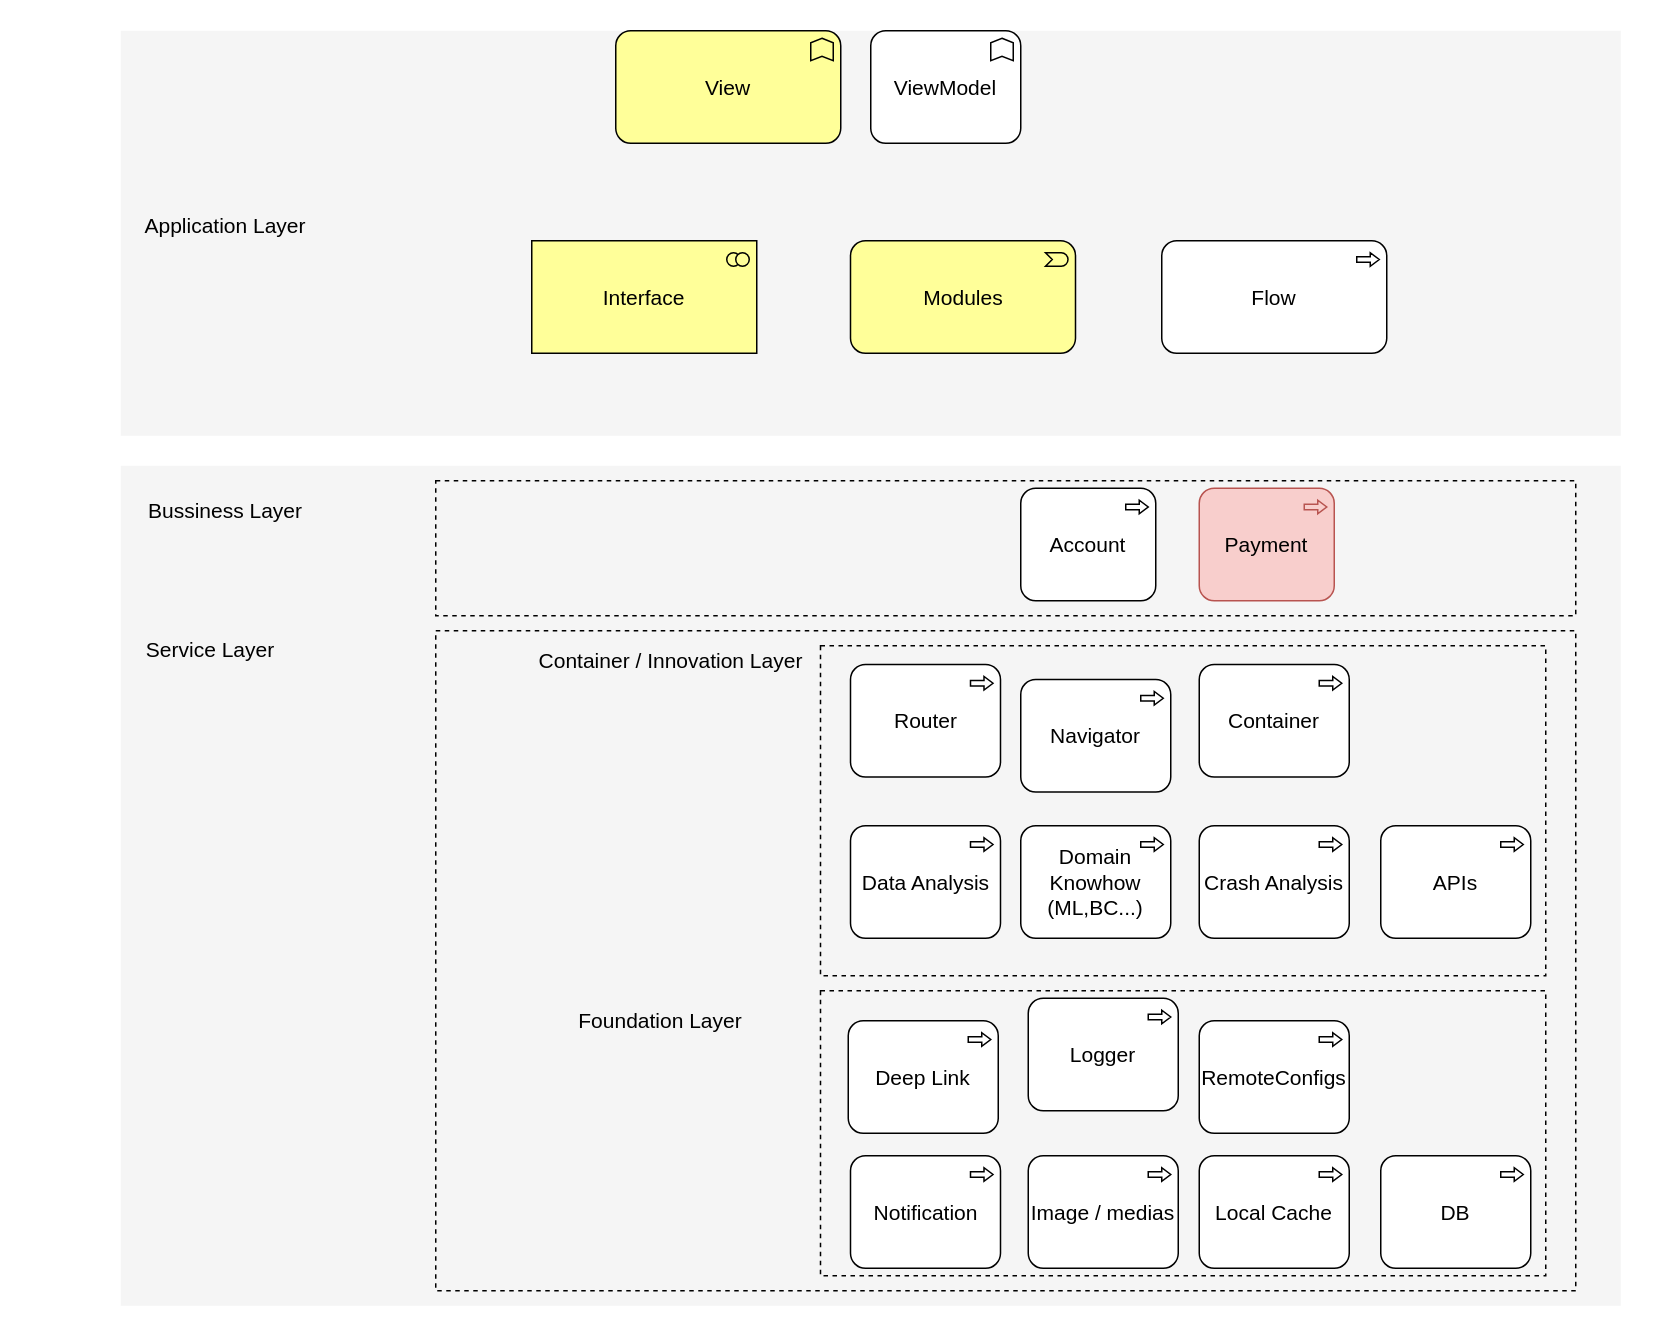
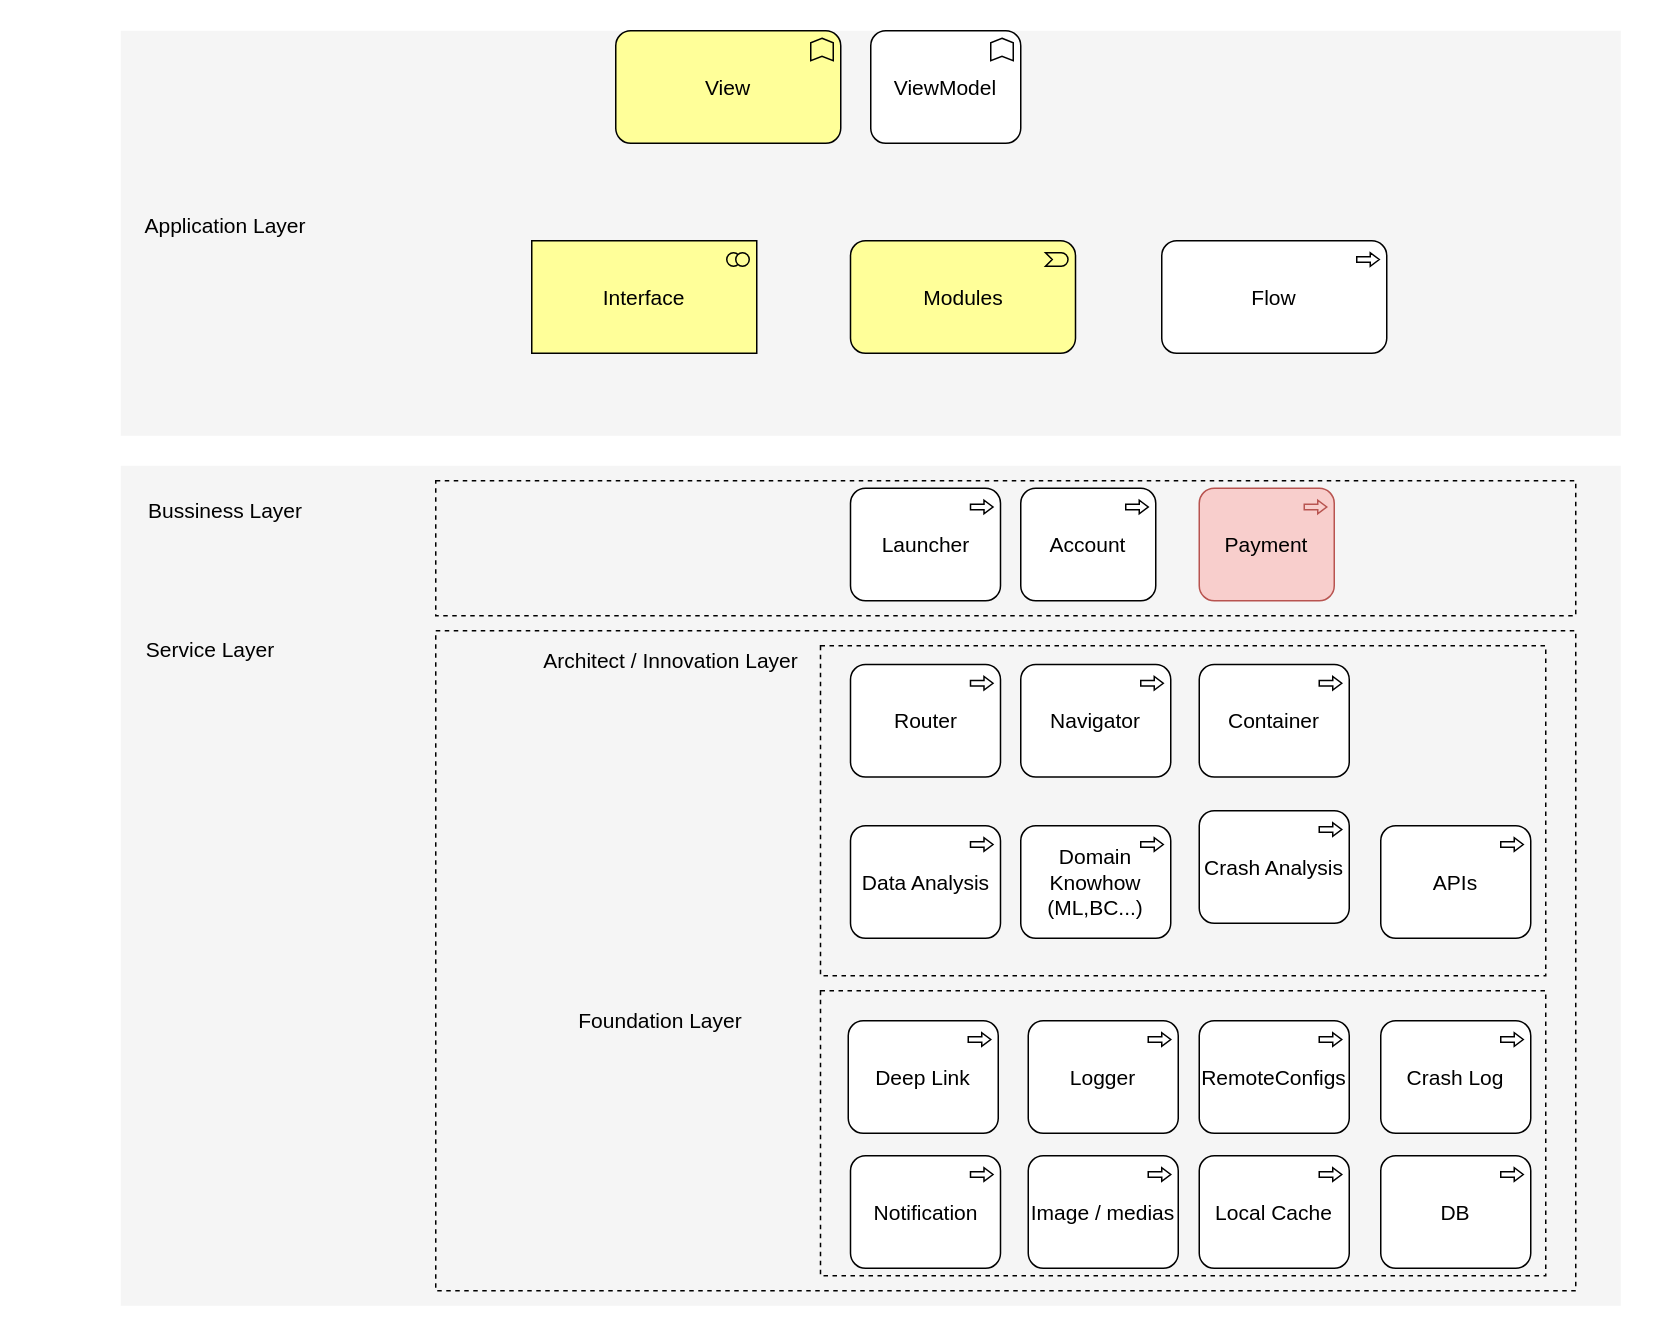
none -> (926, 545)
(671, 661) -> (671, 661)
(1096, 736) -> (1096, 721)
(1274, 882) -> (1274, 867)
(1103, 1055) -> (1103, 1077)
none -> (1456, 1077)
